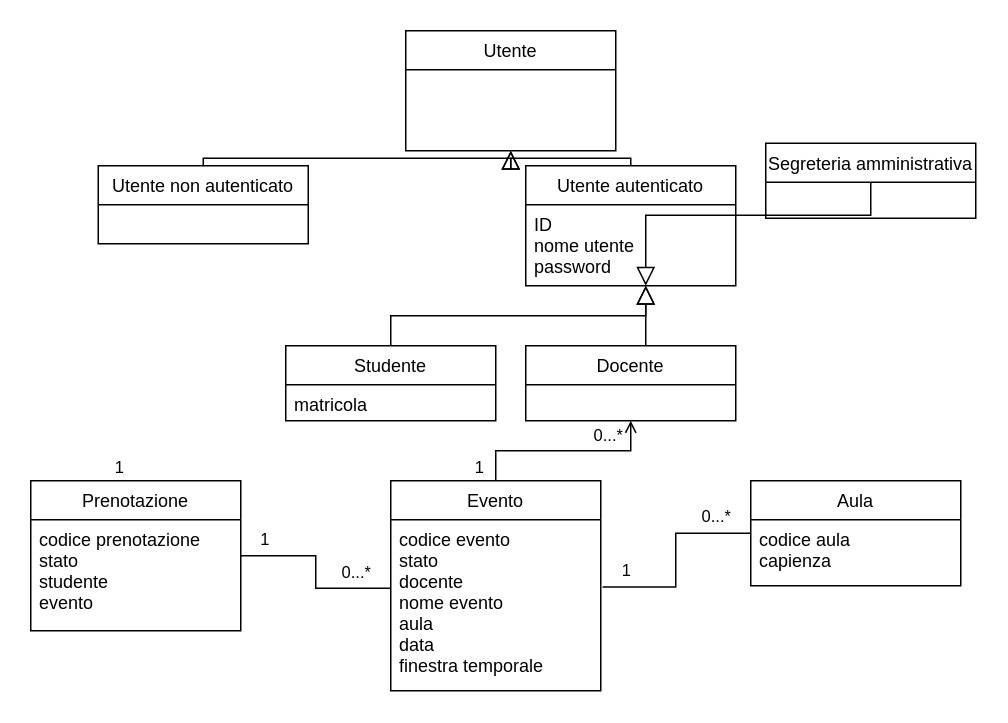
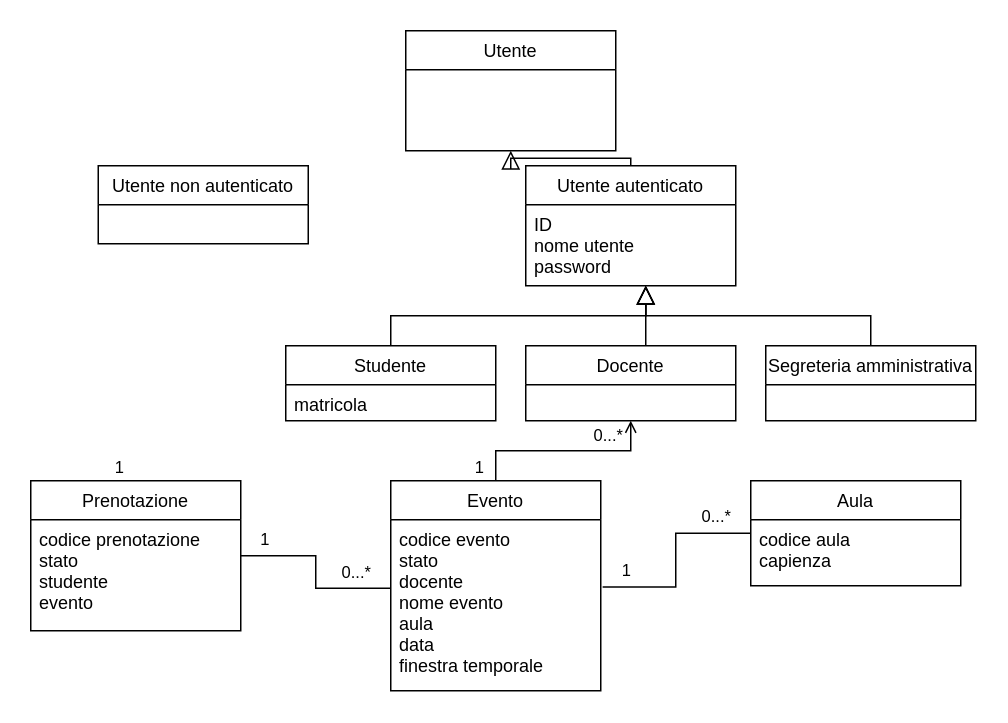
(351, 158) -> none
(871, 181) -> (871, 383)
